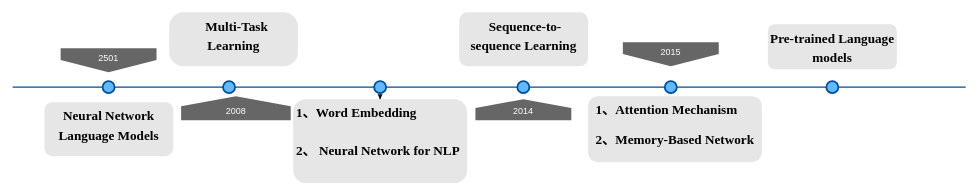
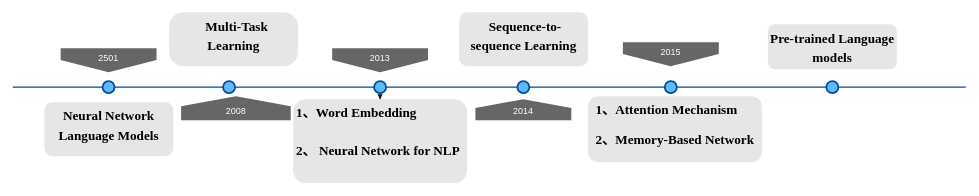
none -> (380, 60)
